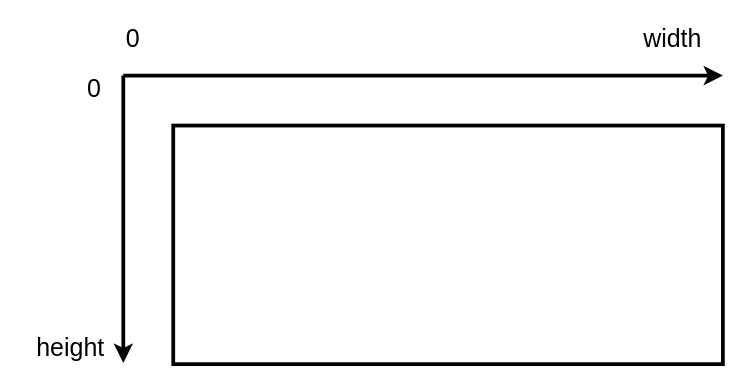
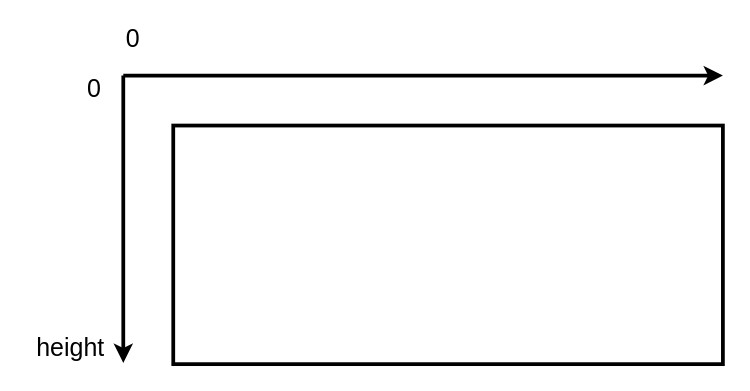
(673, 38) -> none
